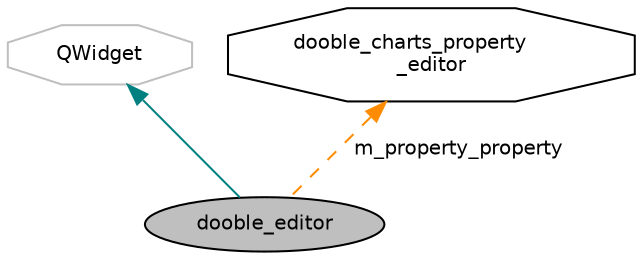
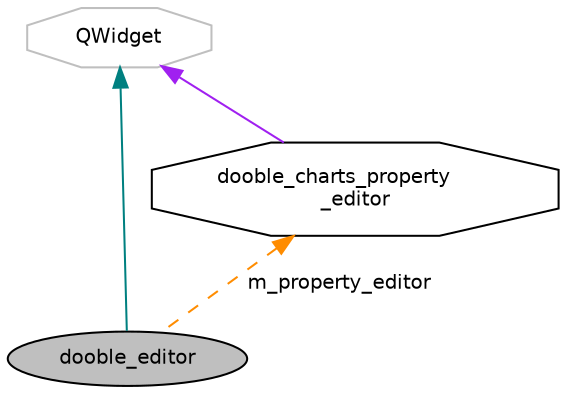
none -> (232, 110)
(456, 149) -> (337, 284)
